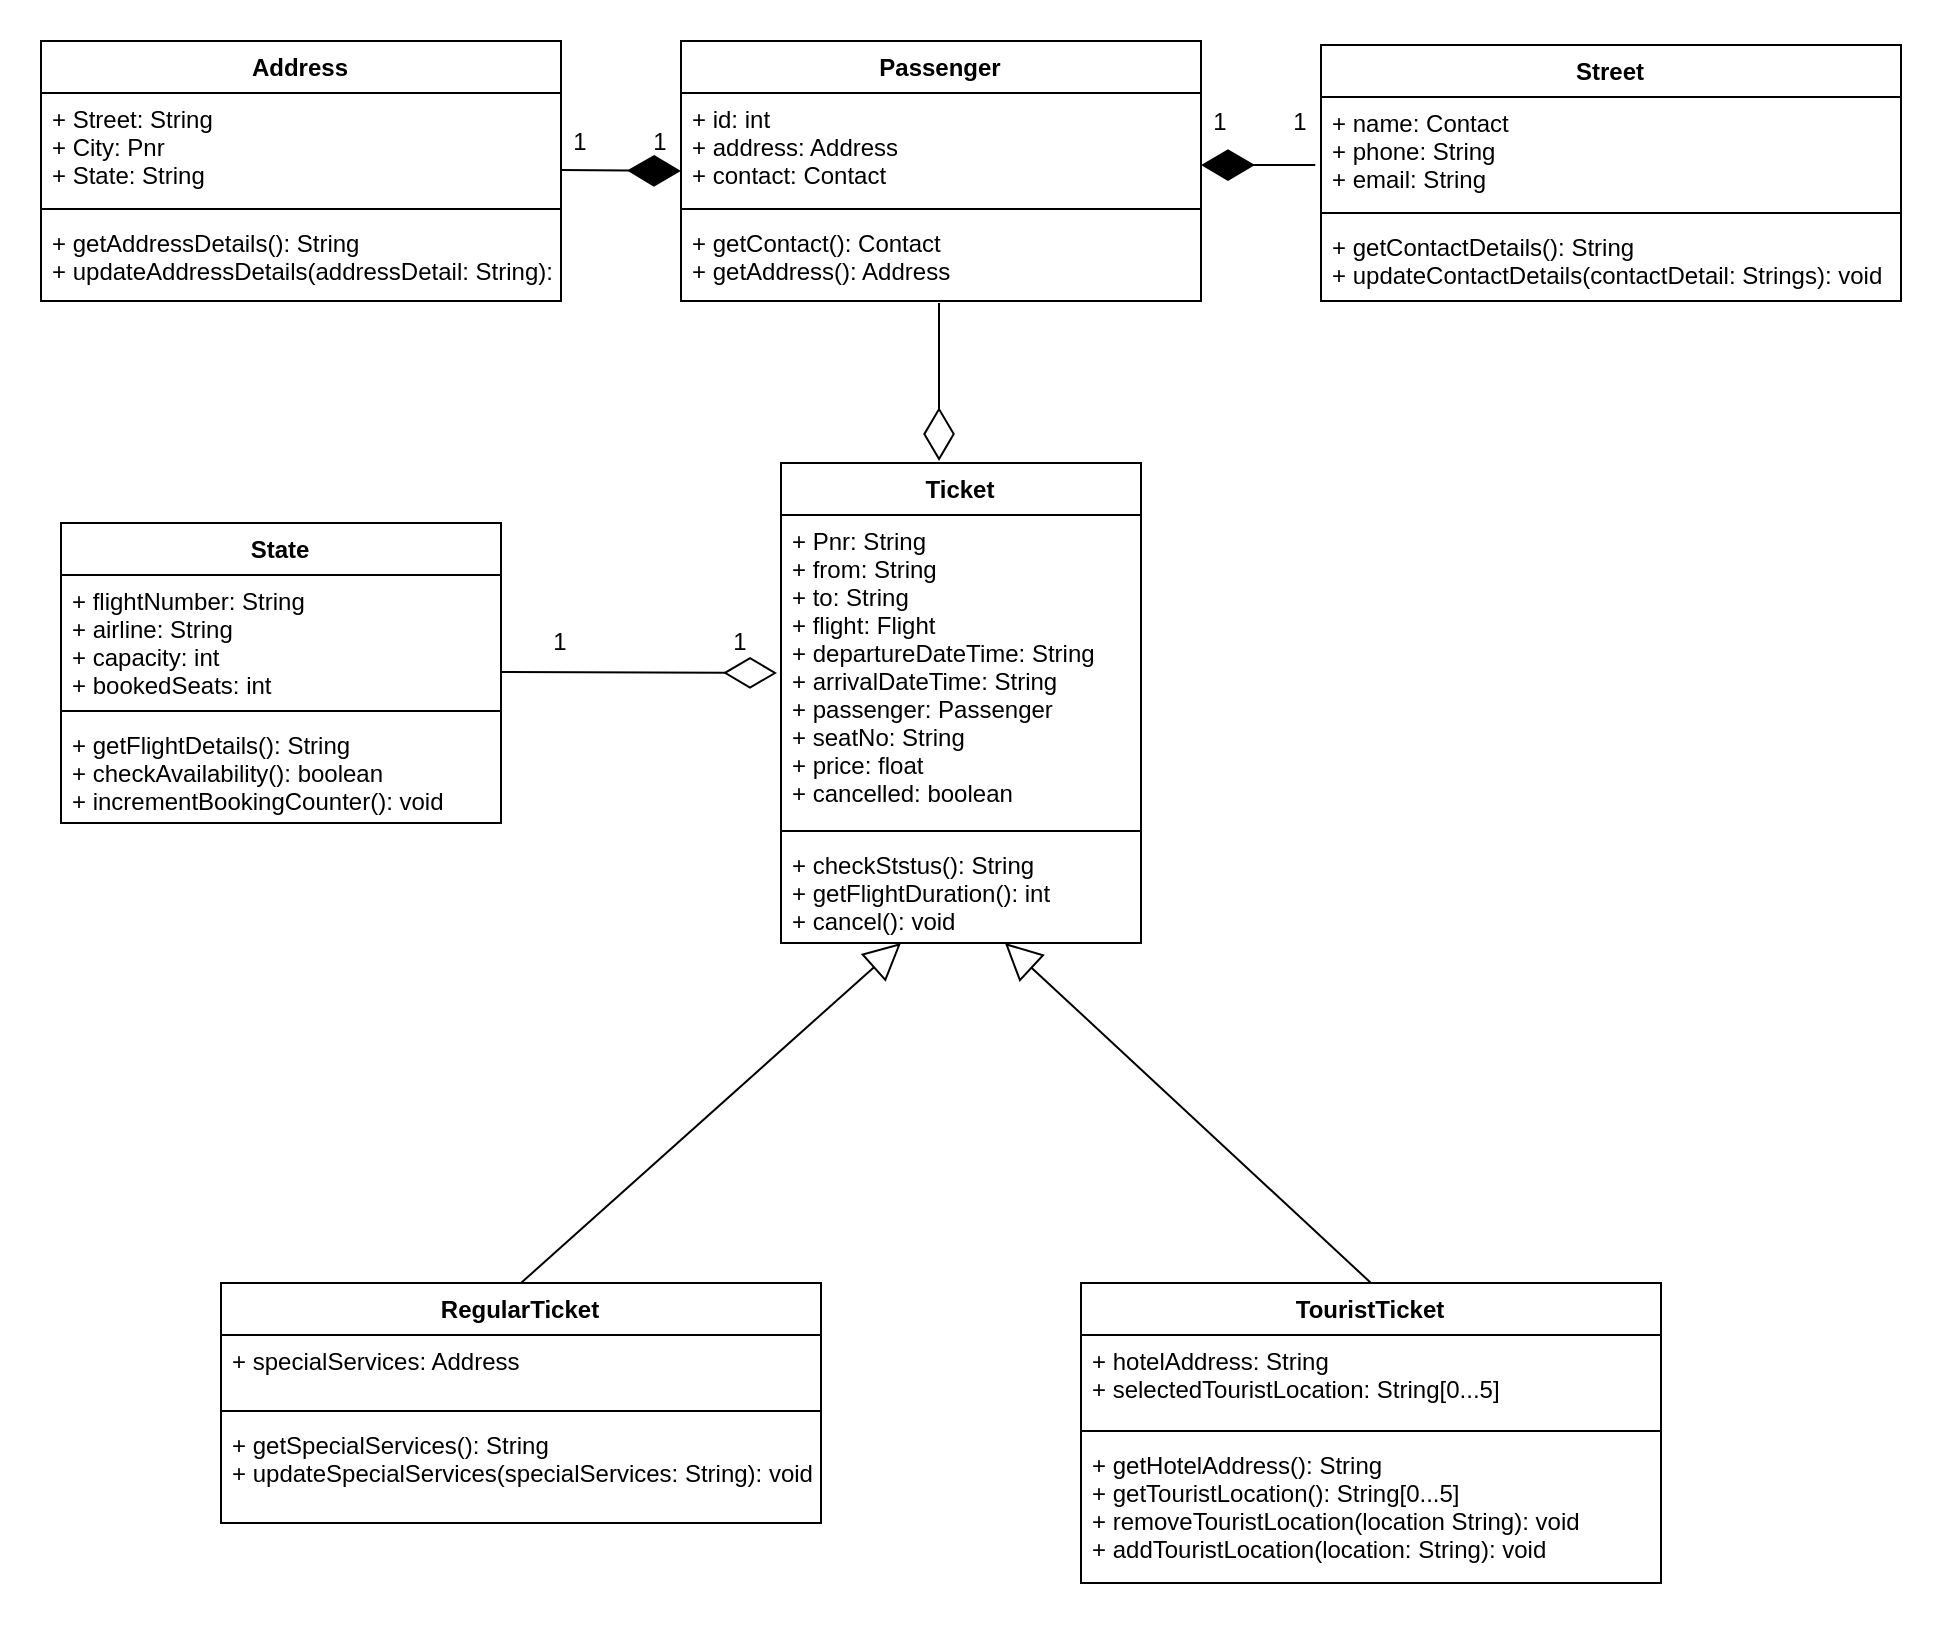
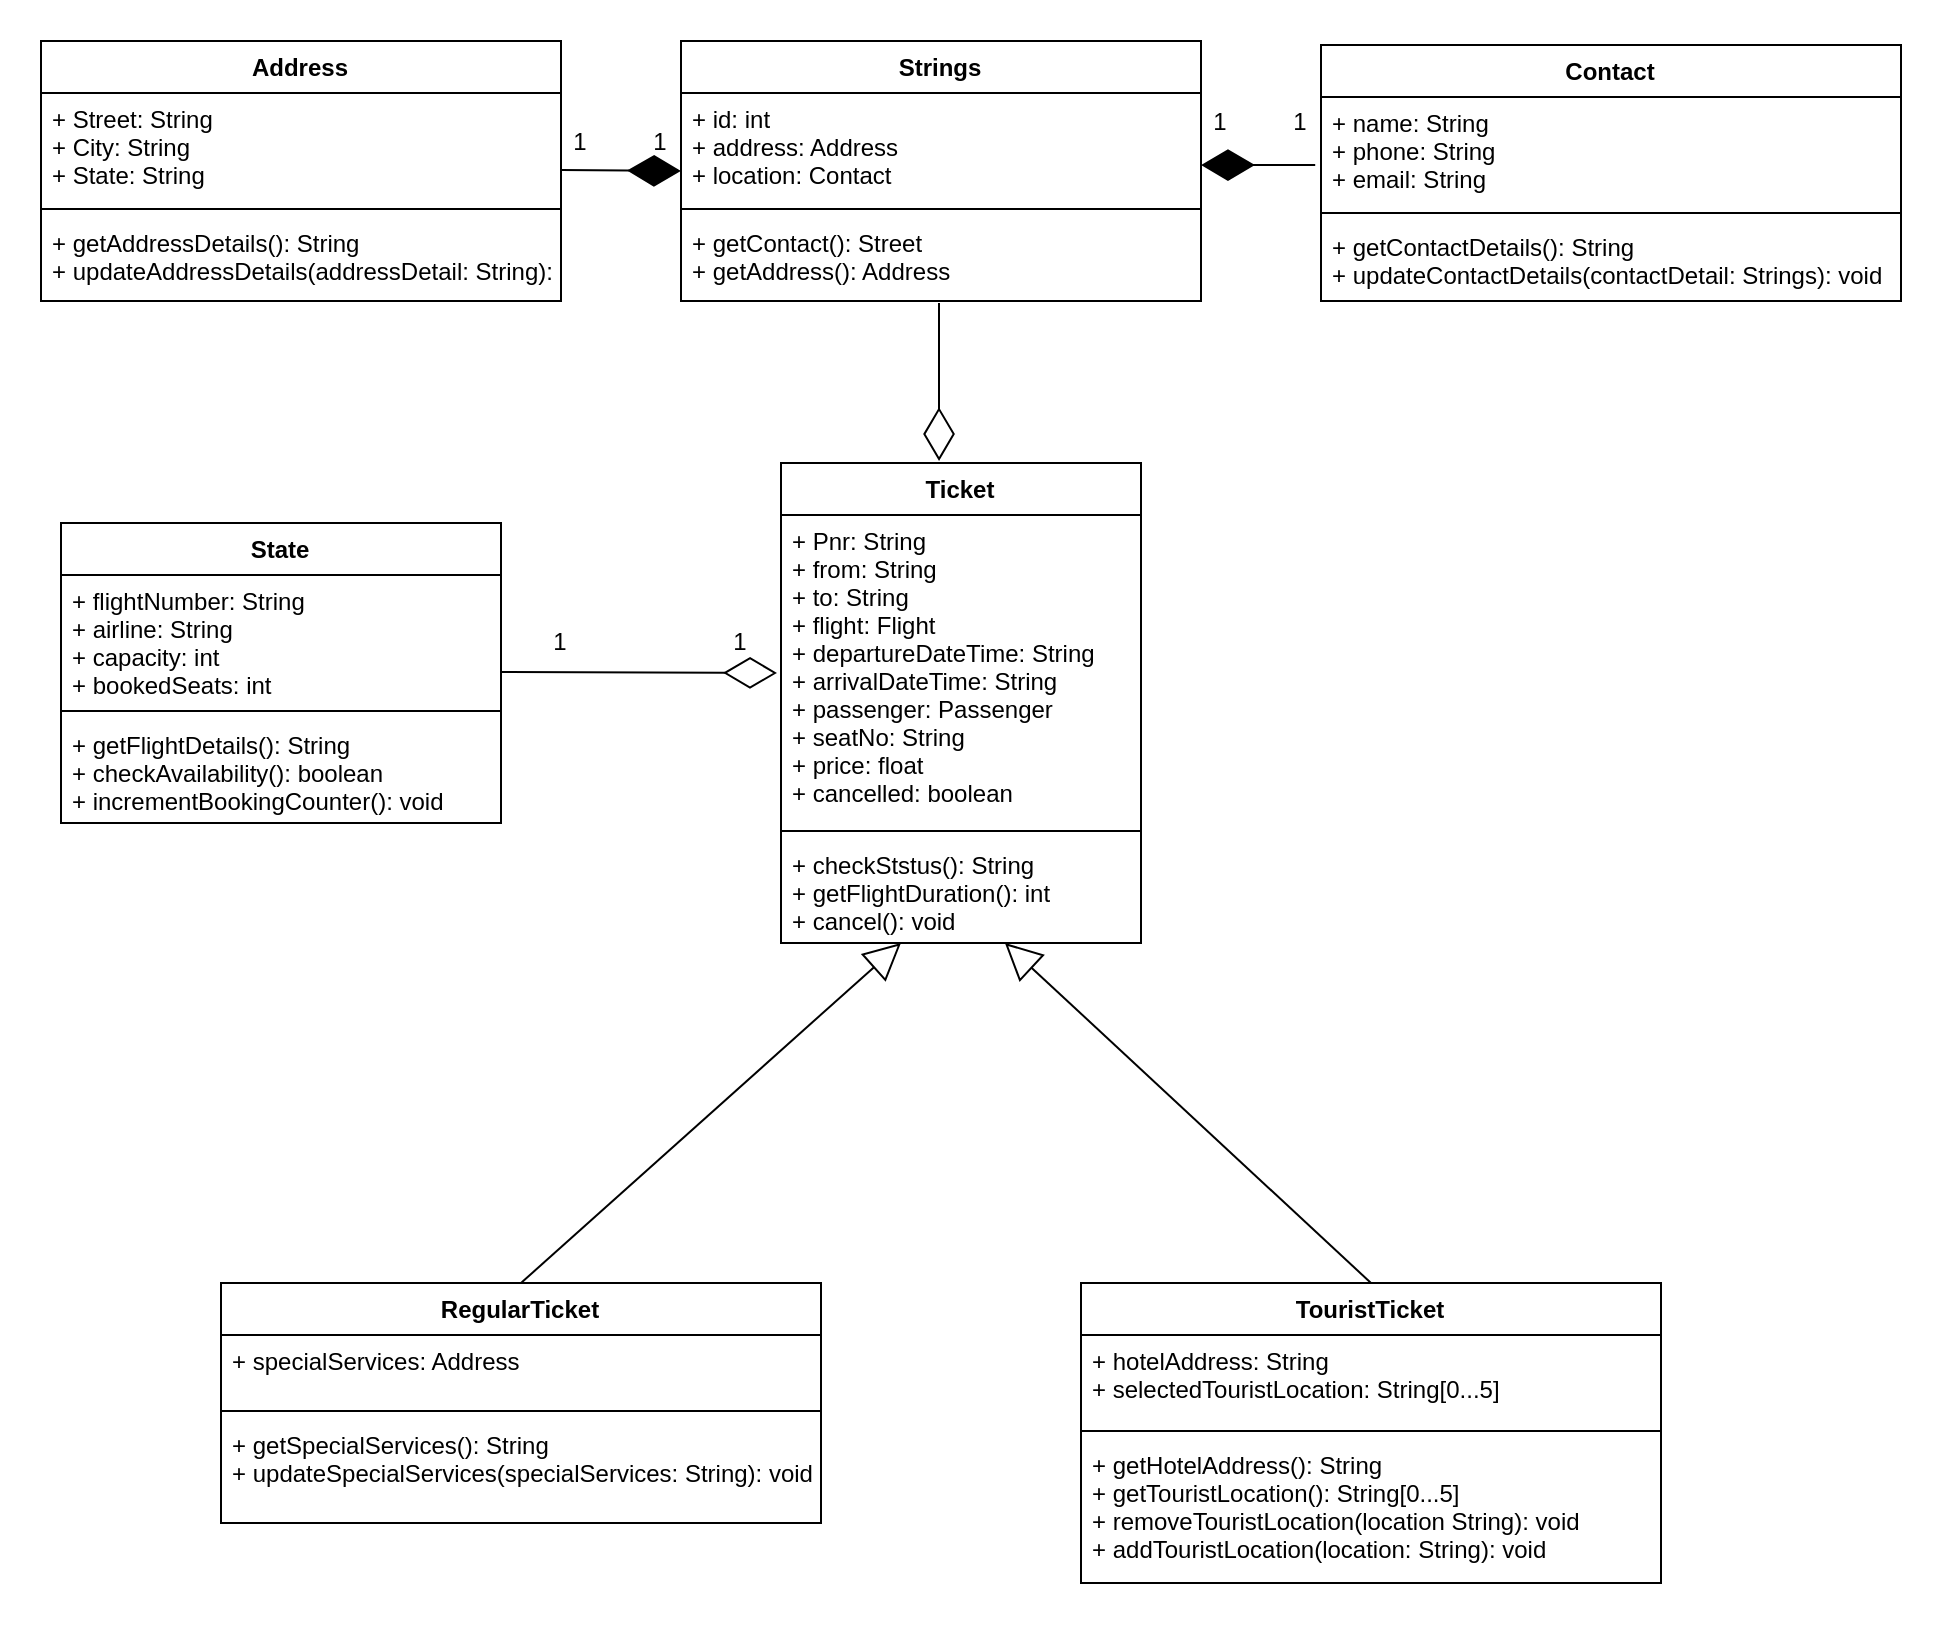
(940, 68) -> (940, 68)
(1610, 72) -> (1610, 72)
(147, 120) -> (147, 120)
(737, 120) -> (737, 120)
(1423, 124) -> (1414, 124)
(837, 244) -> (830, 244)
